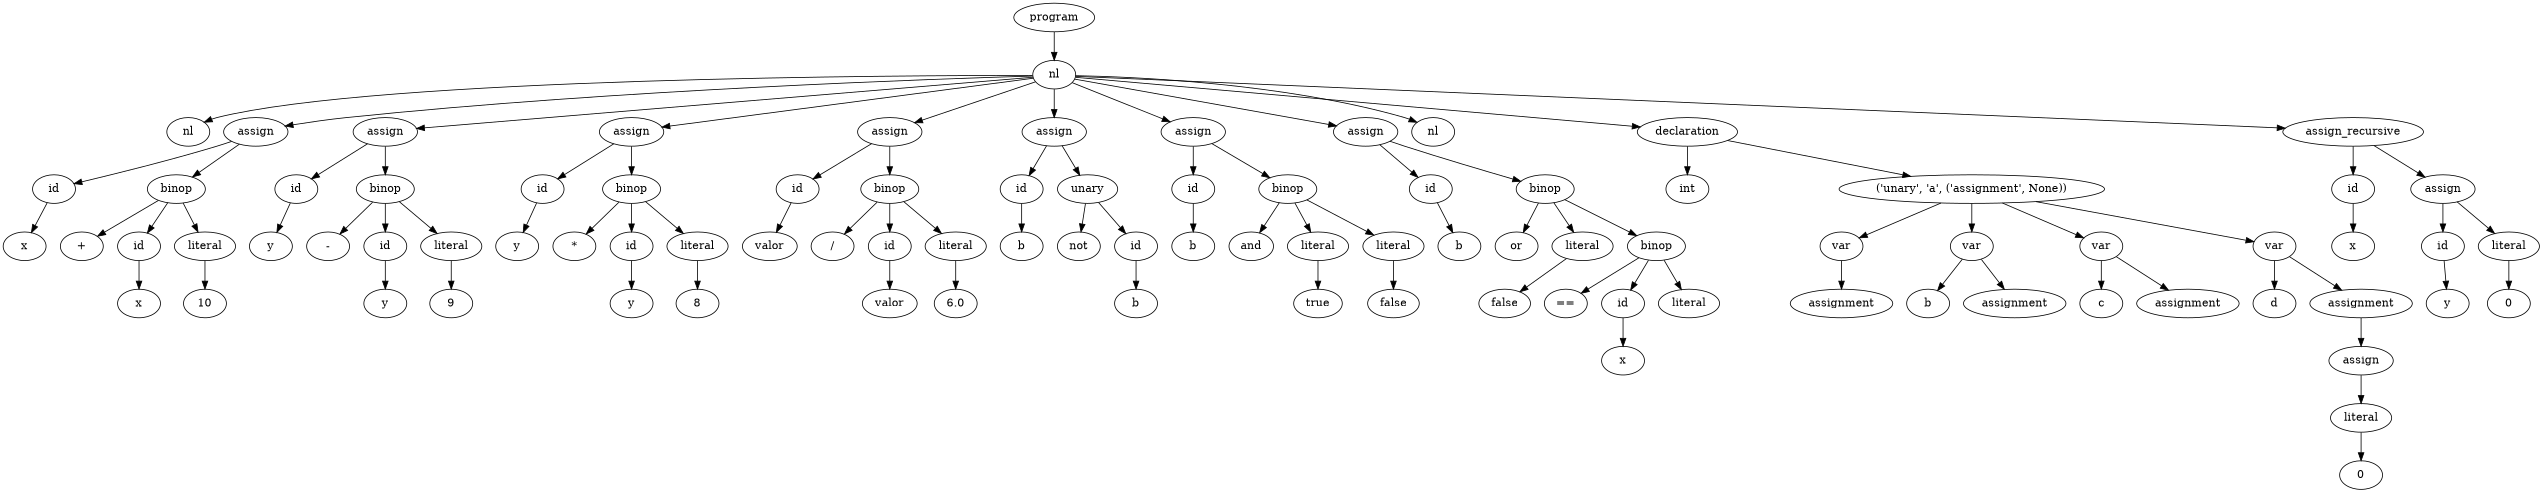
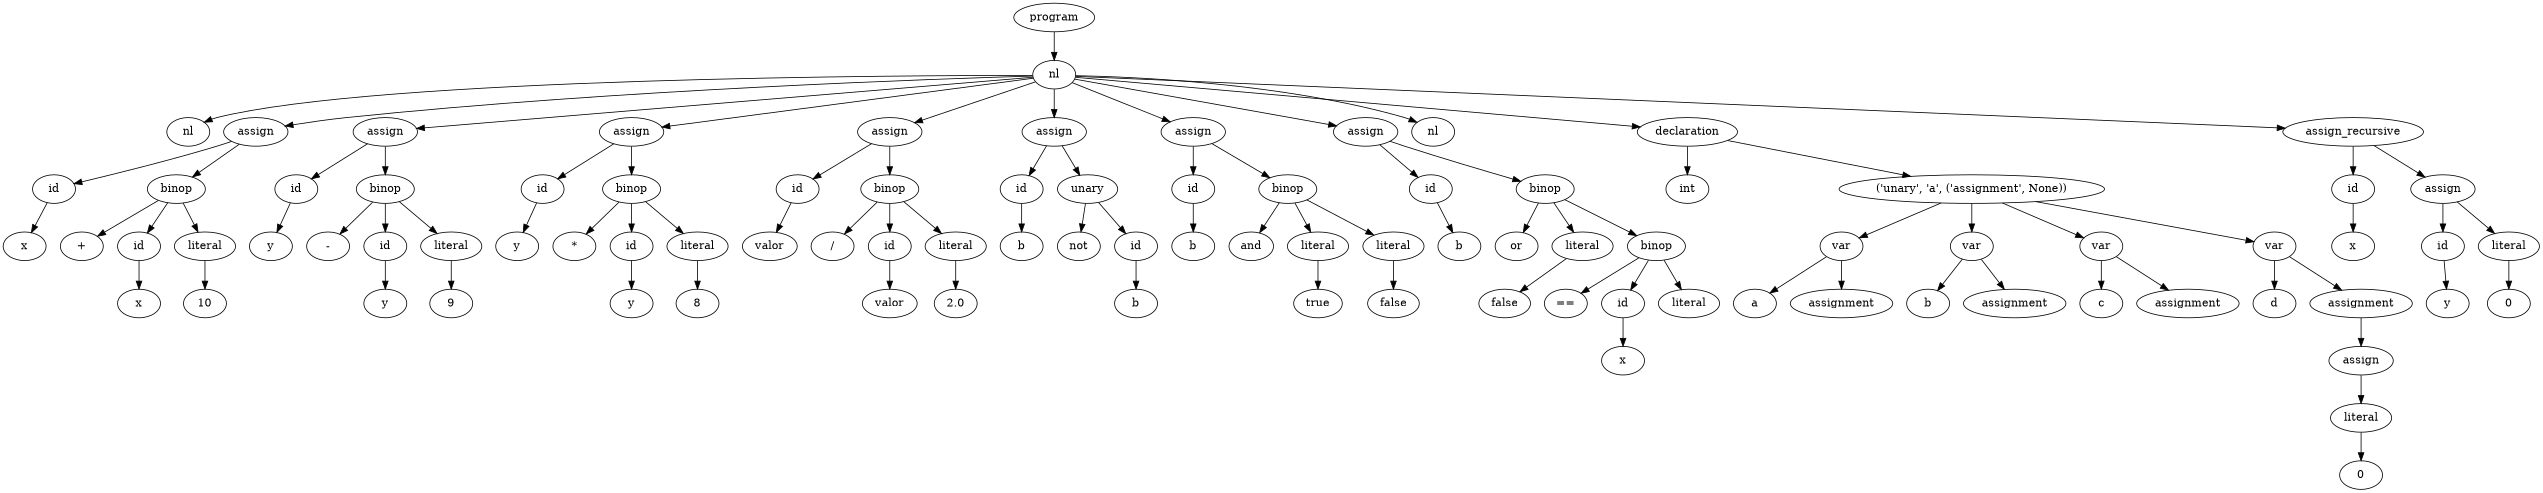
(956, 303) -> (956, 303)
none -> (1755, 303)
